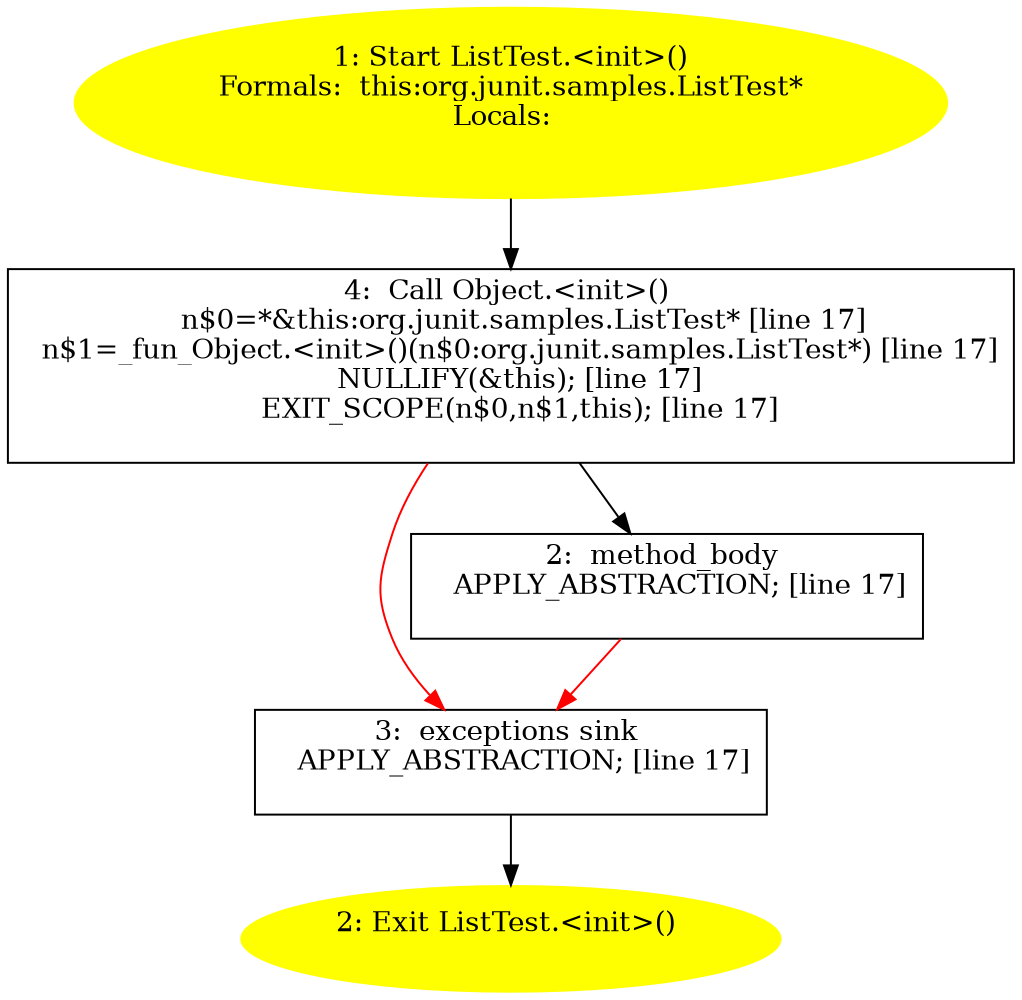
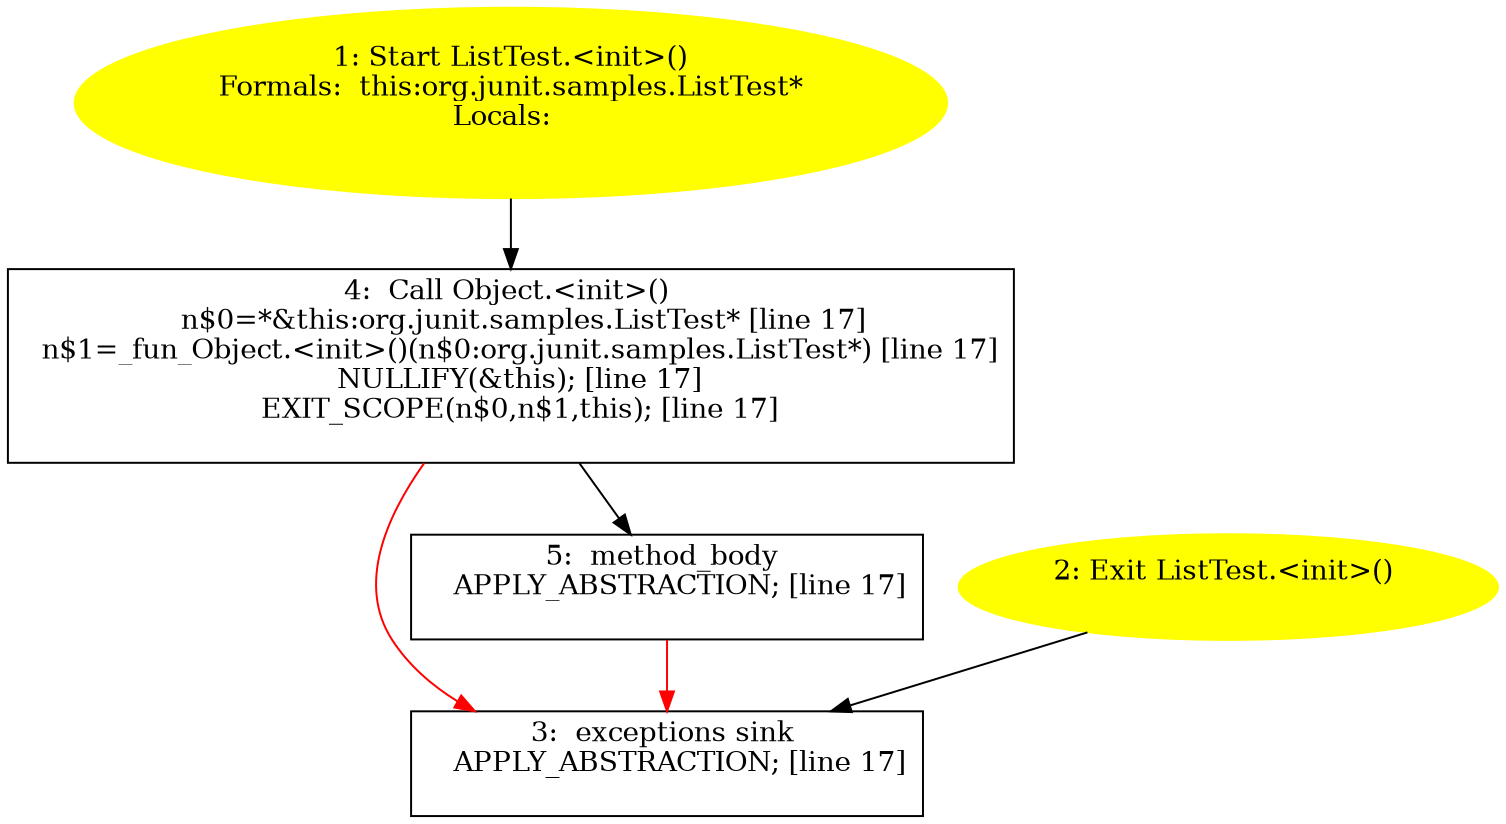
(667, 586) -> (667, 587)
(511, 840) -> (969, 669)
